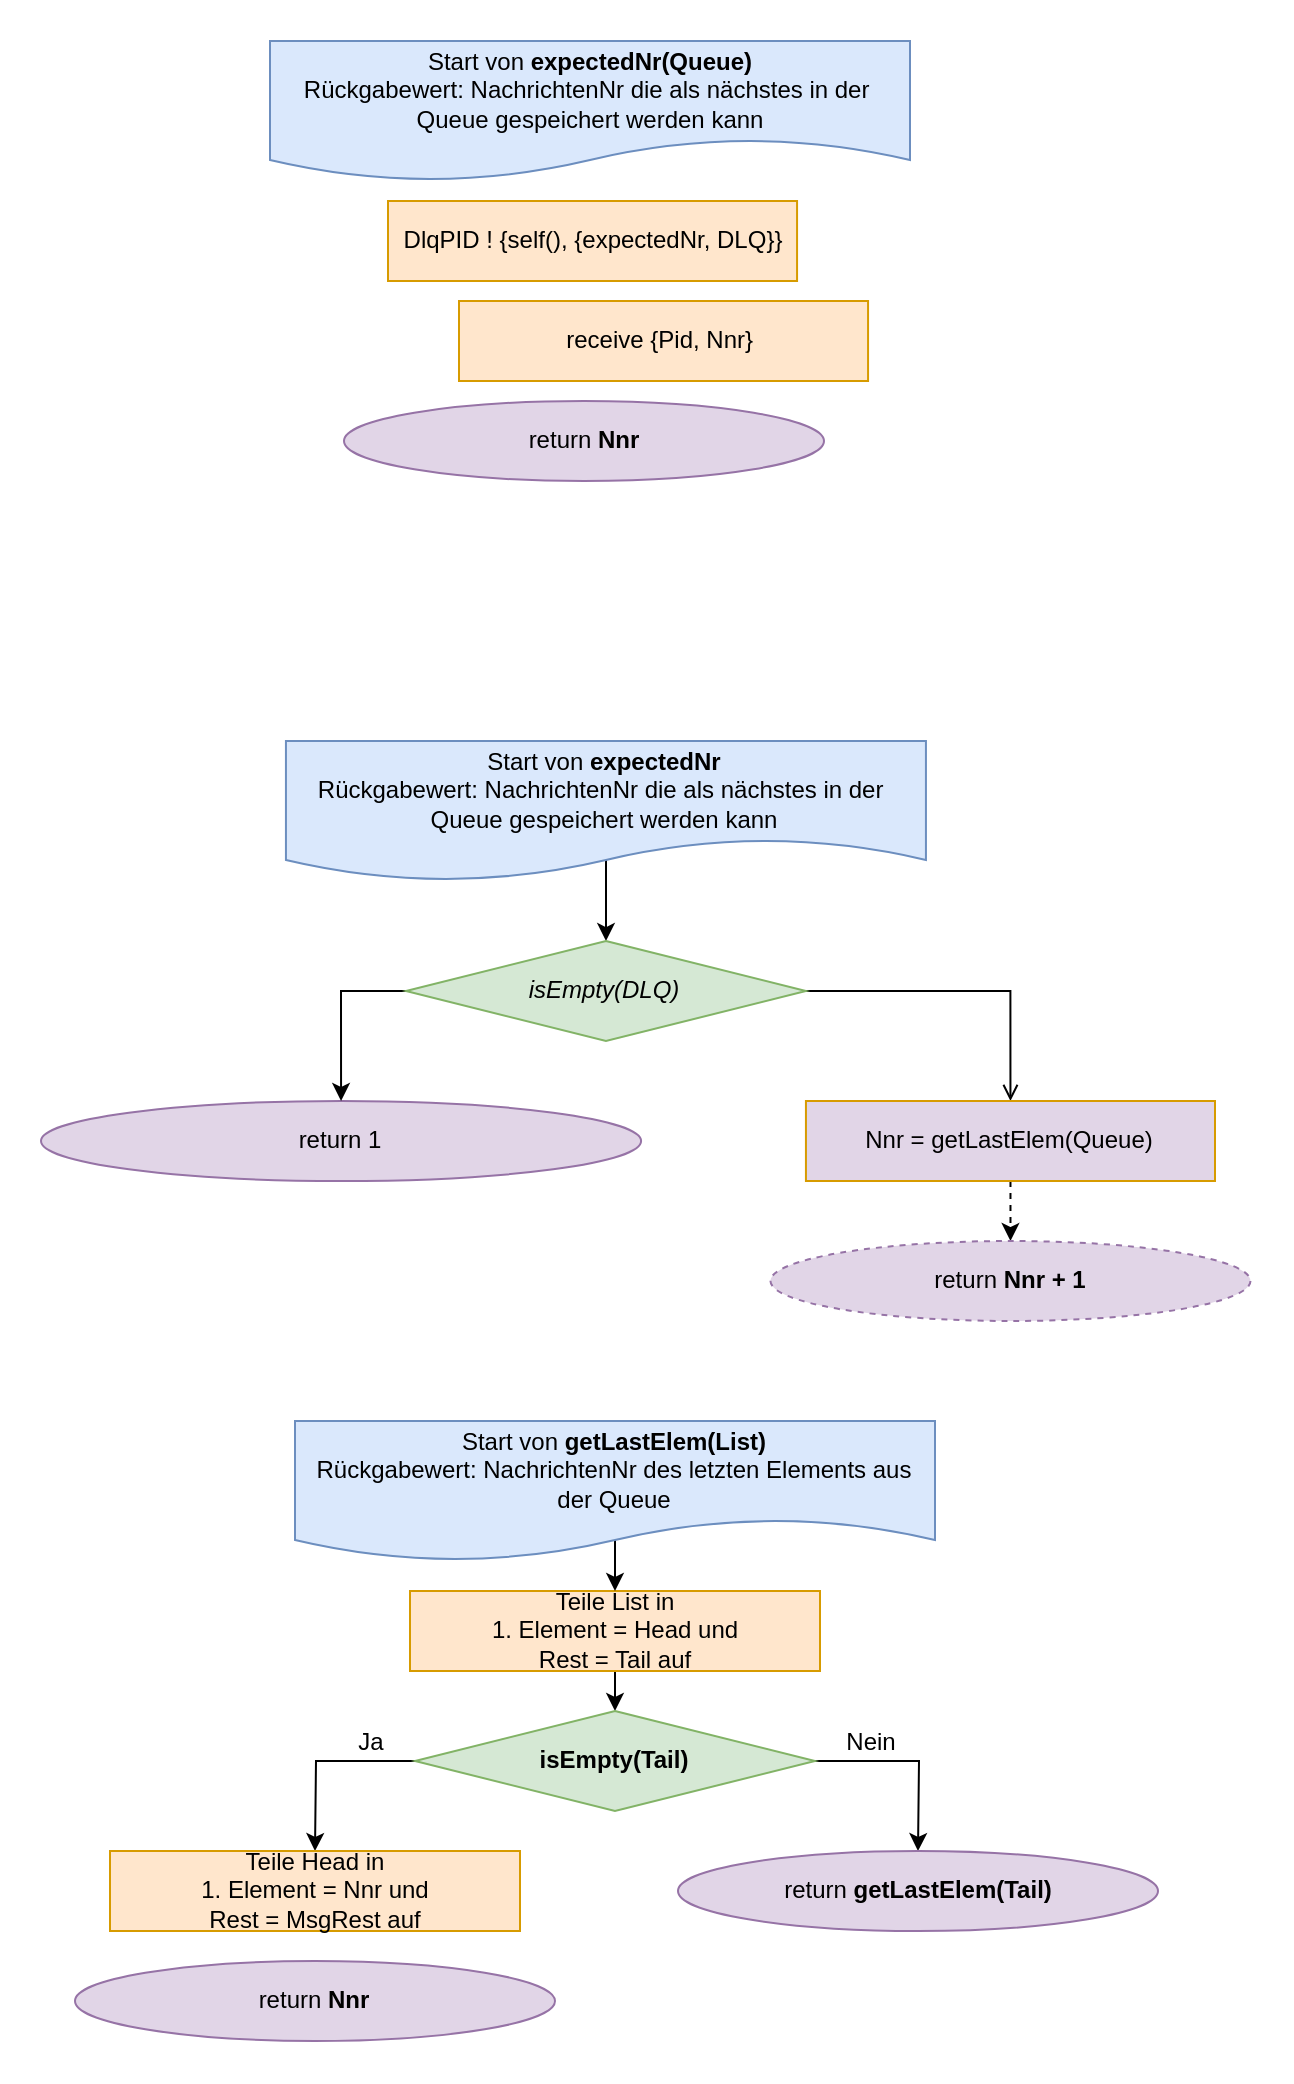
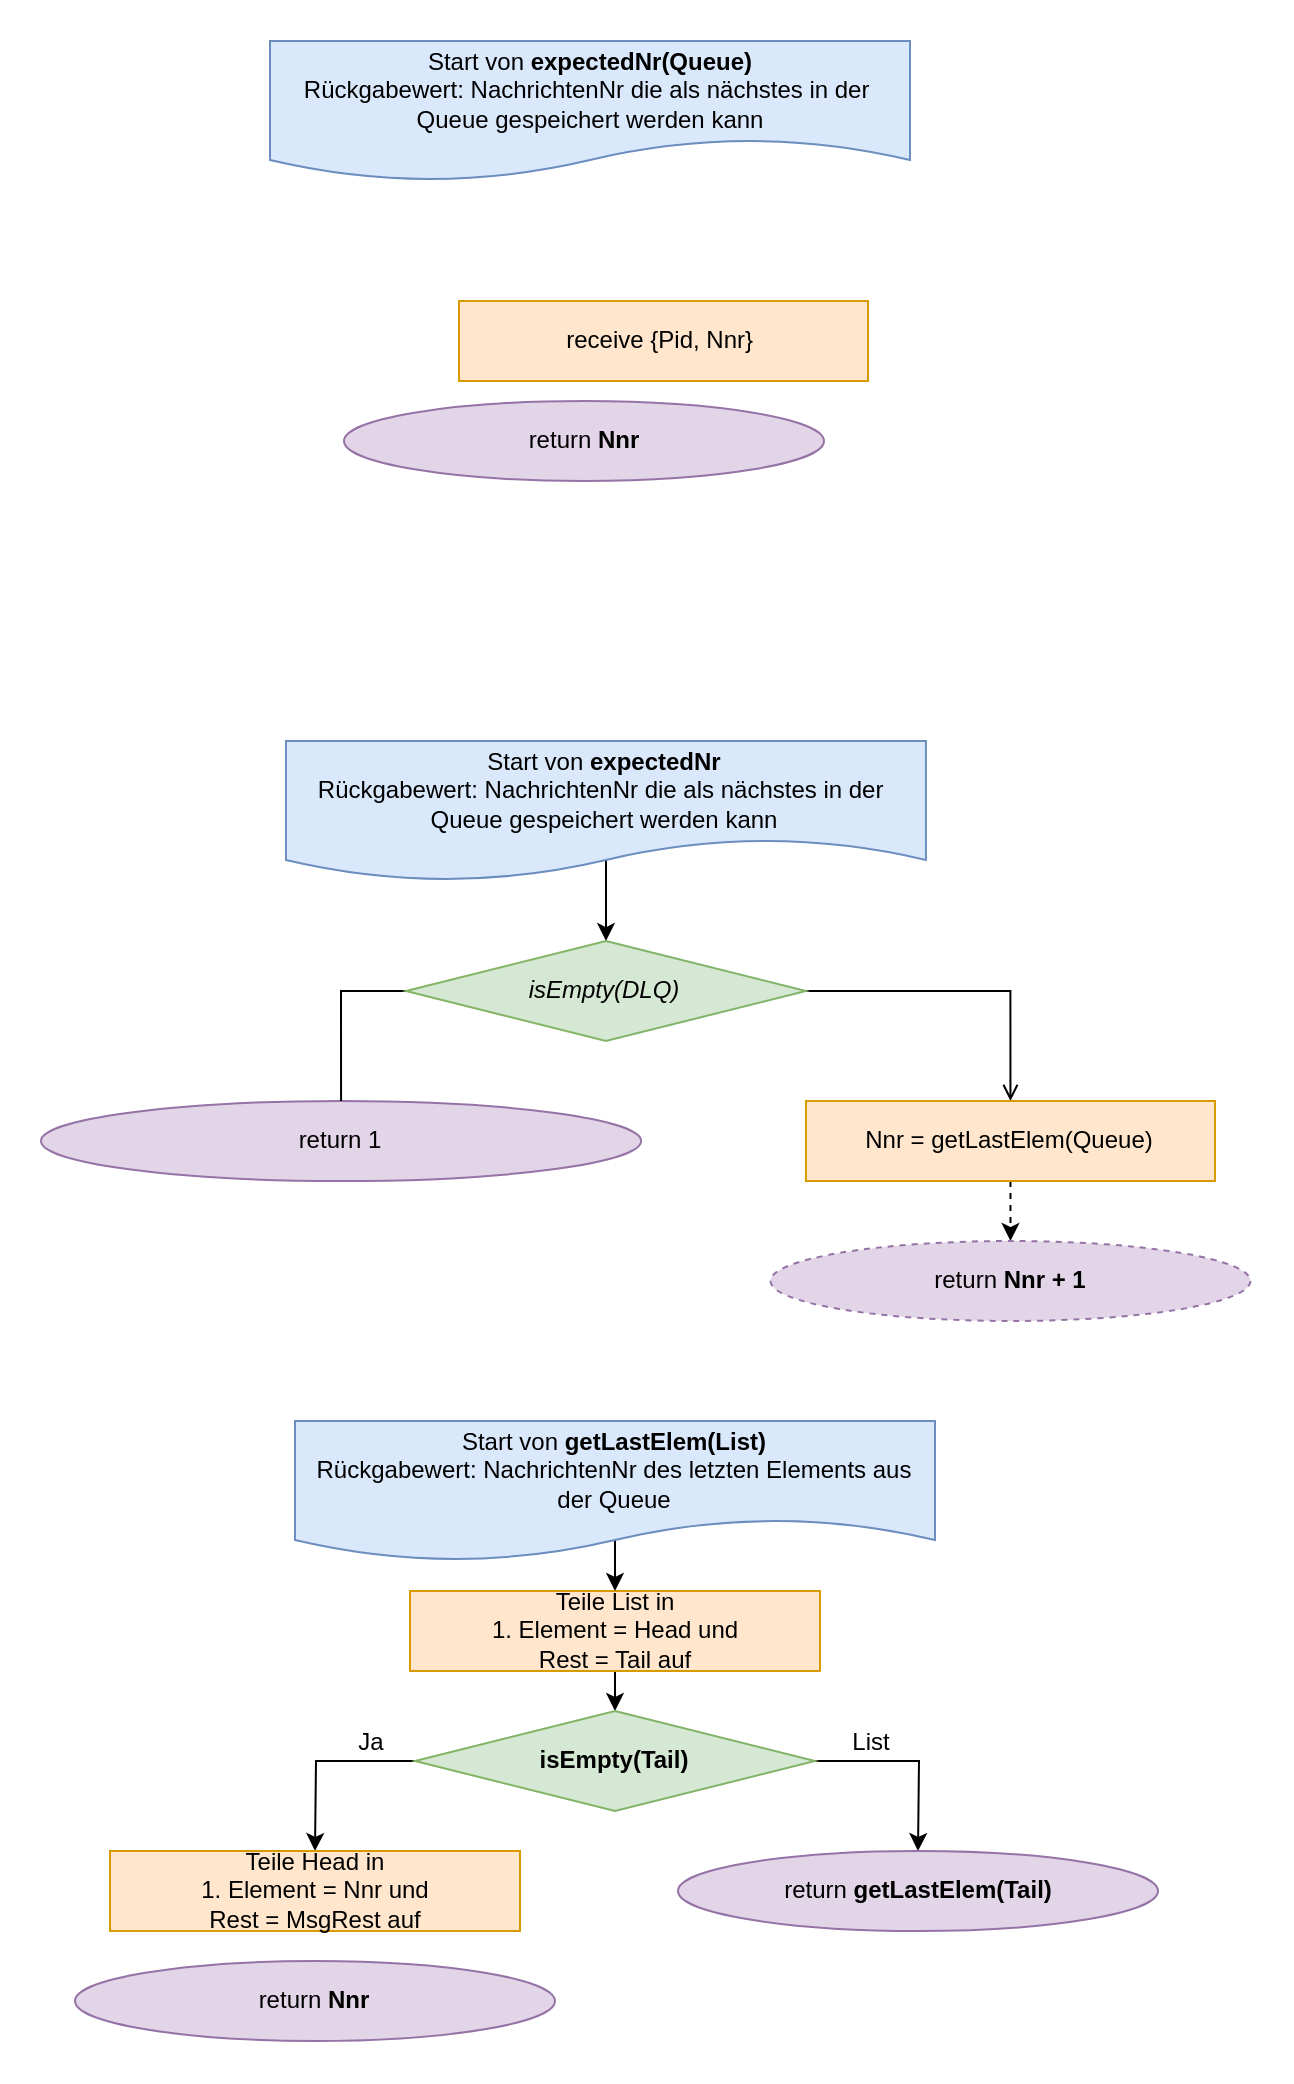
(593, 241) -> none
(341, 1086) -> (341, 1091)
(1010, 1141) -> (1010, 1141)
(872, 1743) -> (872, 1743)
